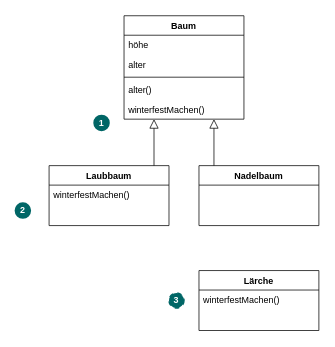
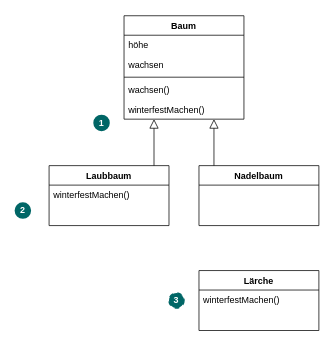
(140, 65) -> (146, 65)
(145, 90) -> (151, 90)
